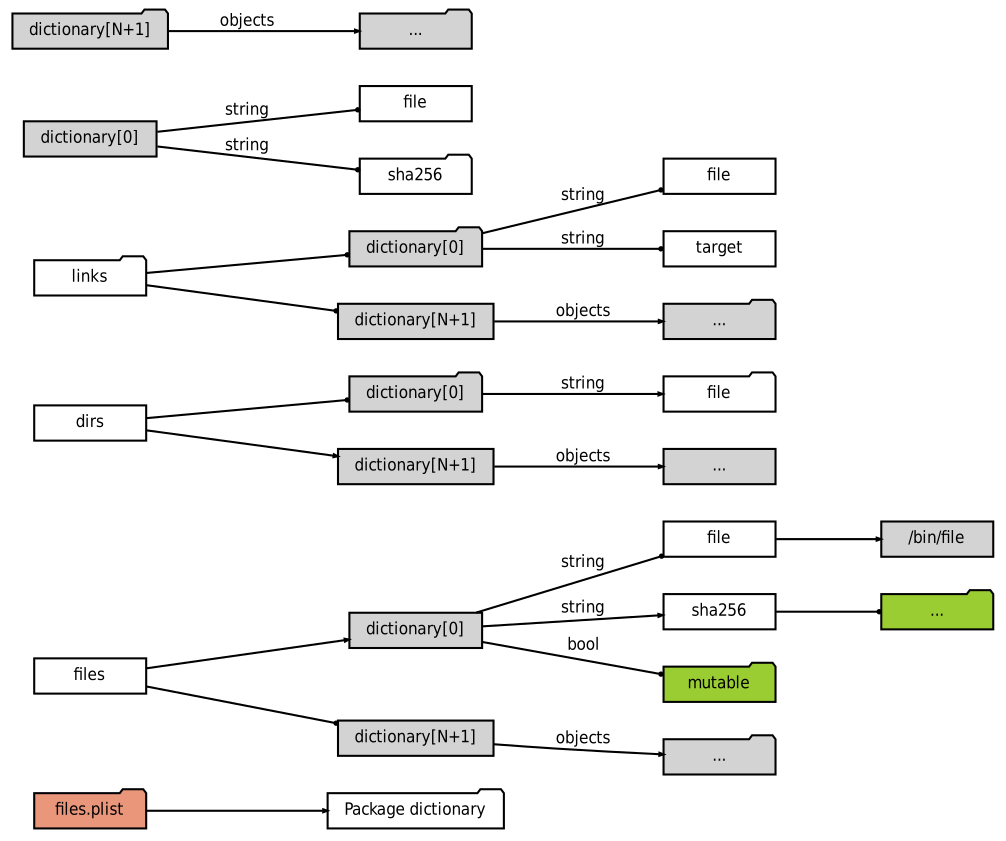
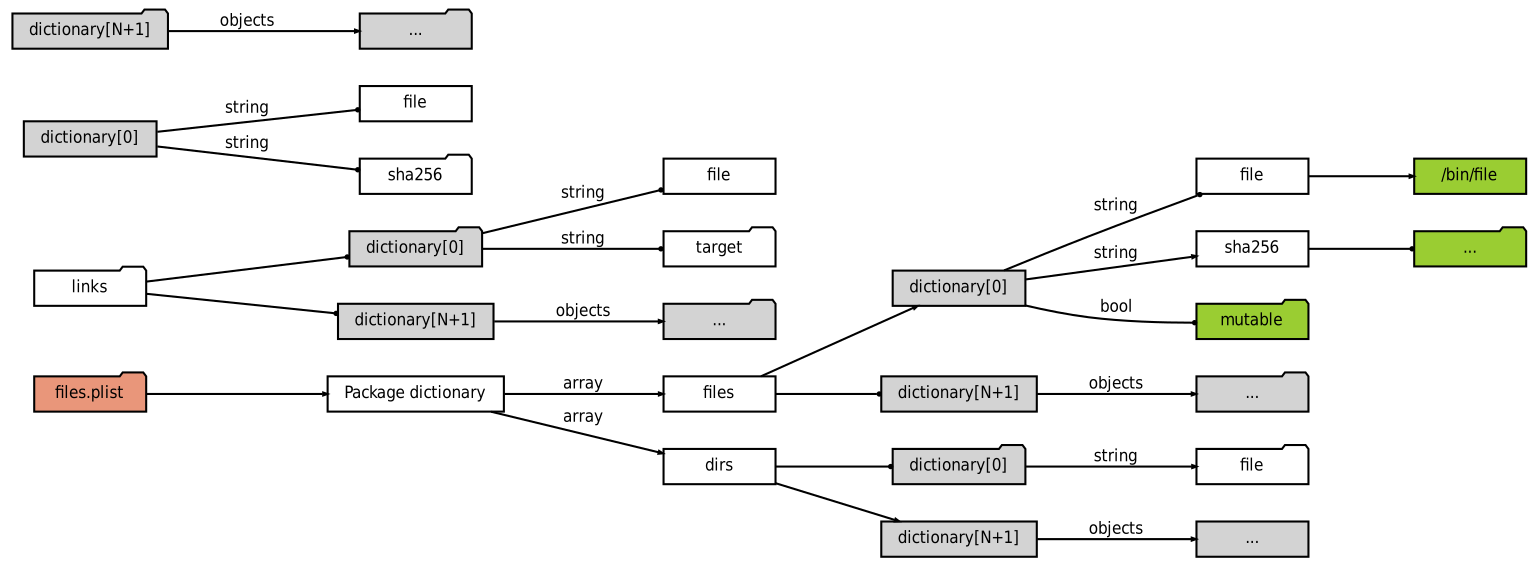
(720, 249) -> (720, 249)
none -> (582, 394)
none -> (575, 432)
(937, 539) -> (1470, 176)
(416, 811) -> (416, 394)
